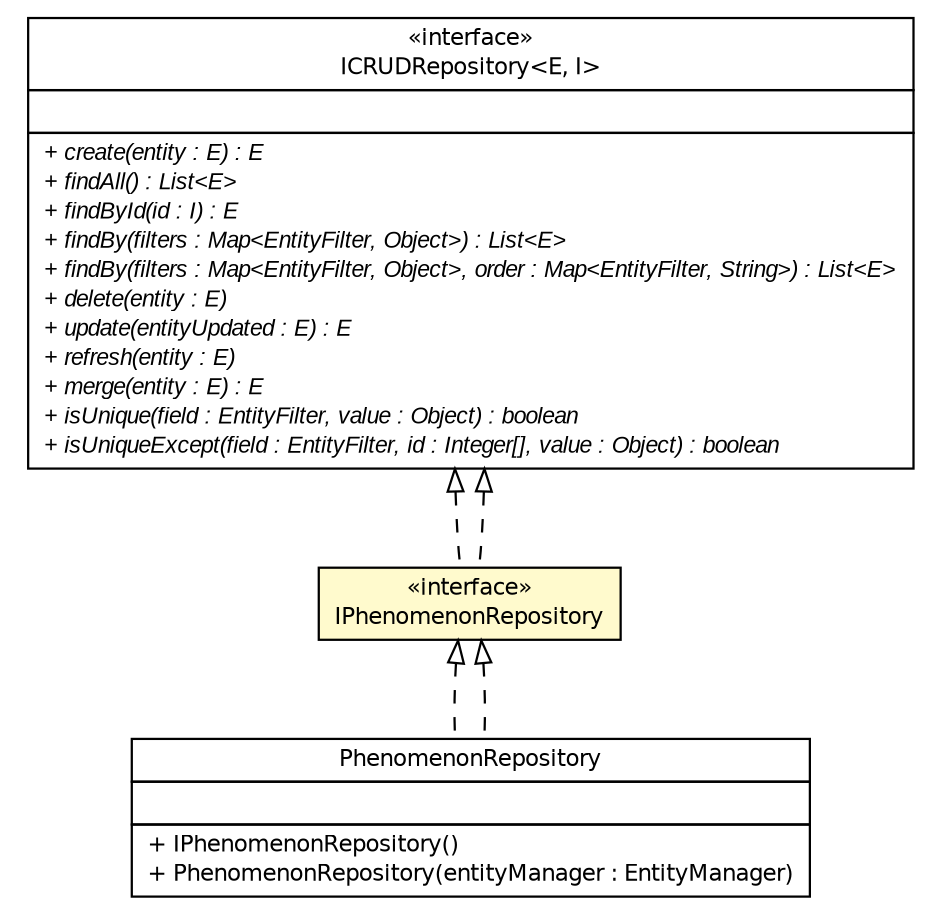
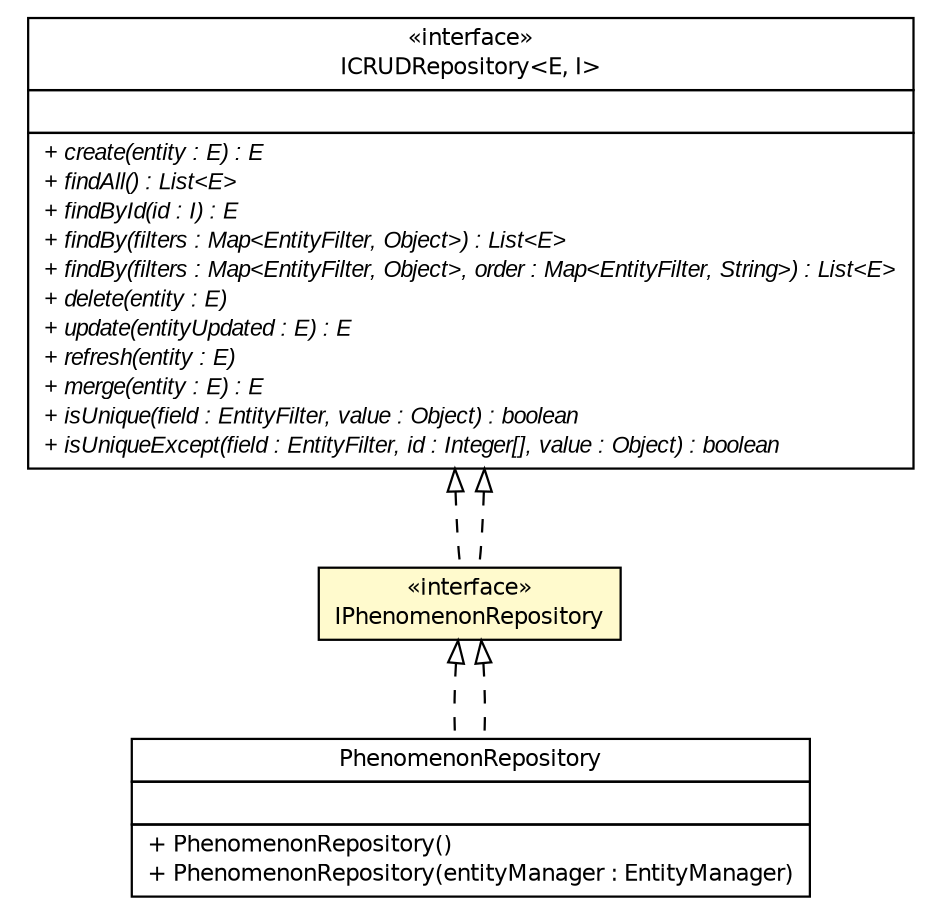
(304, 845) -> (301, 845)
